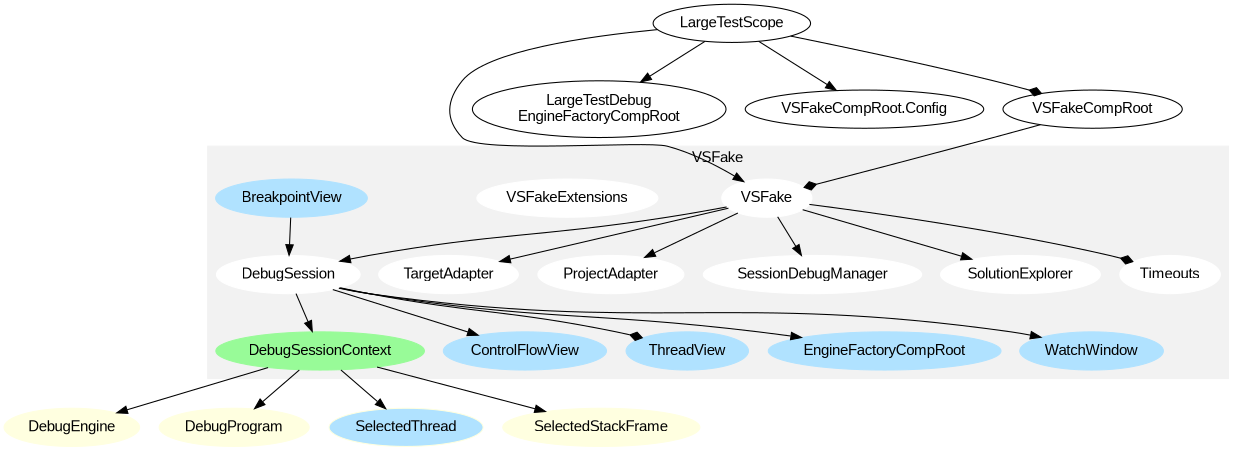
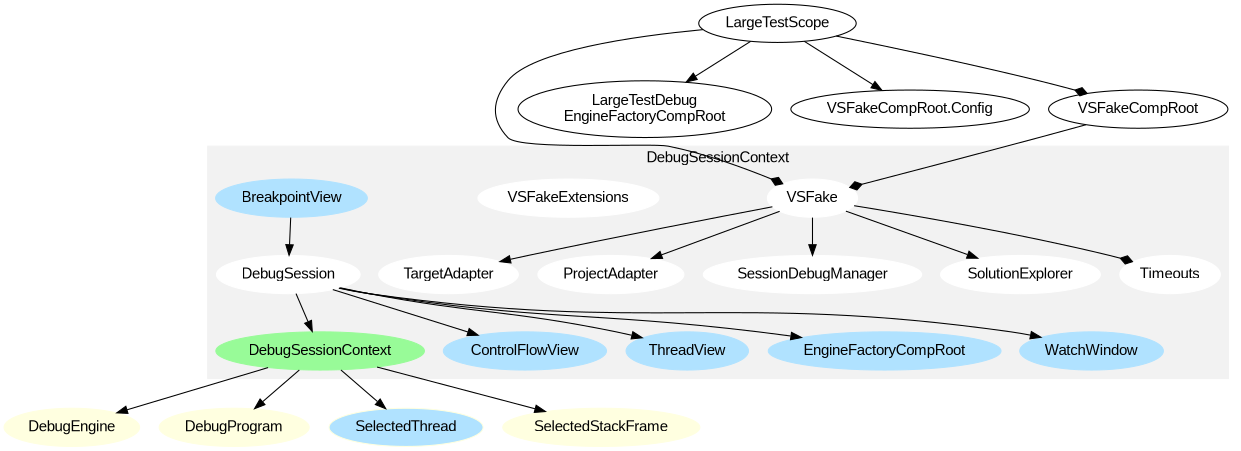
(457, 132) -> (508, 138)
(718, 158) -> (718, 158)
(539, 233) -> none
(485, 311) -> (559, 321)
